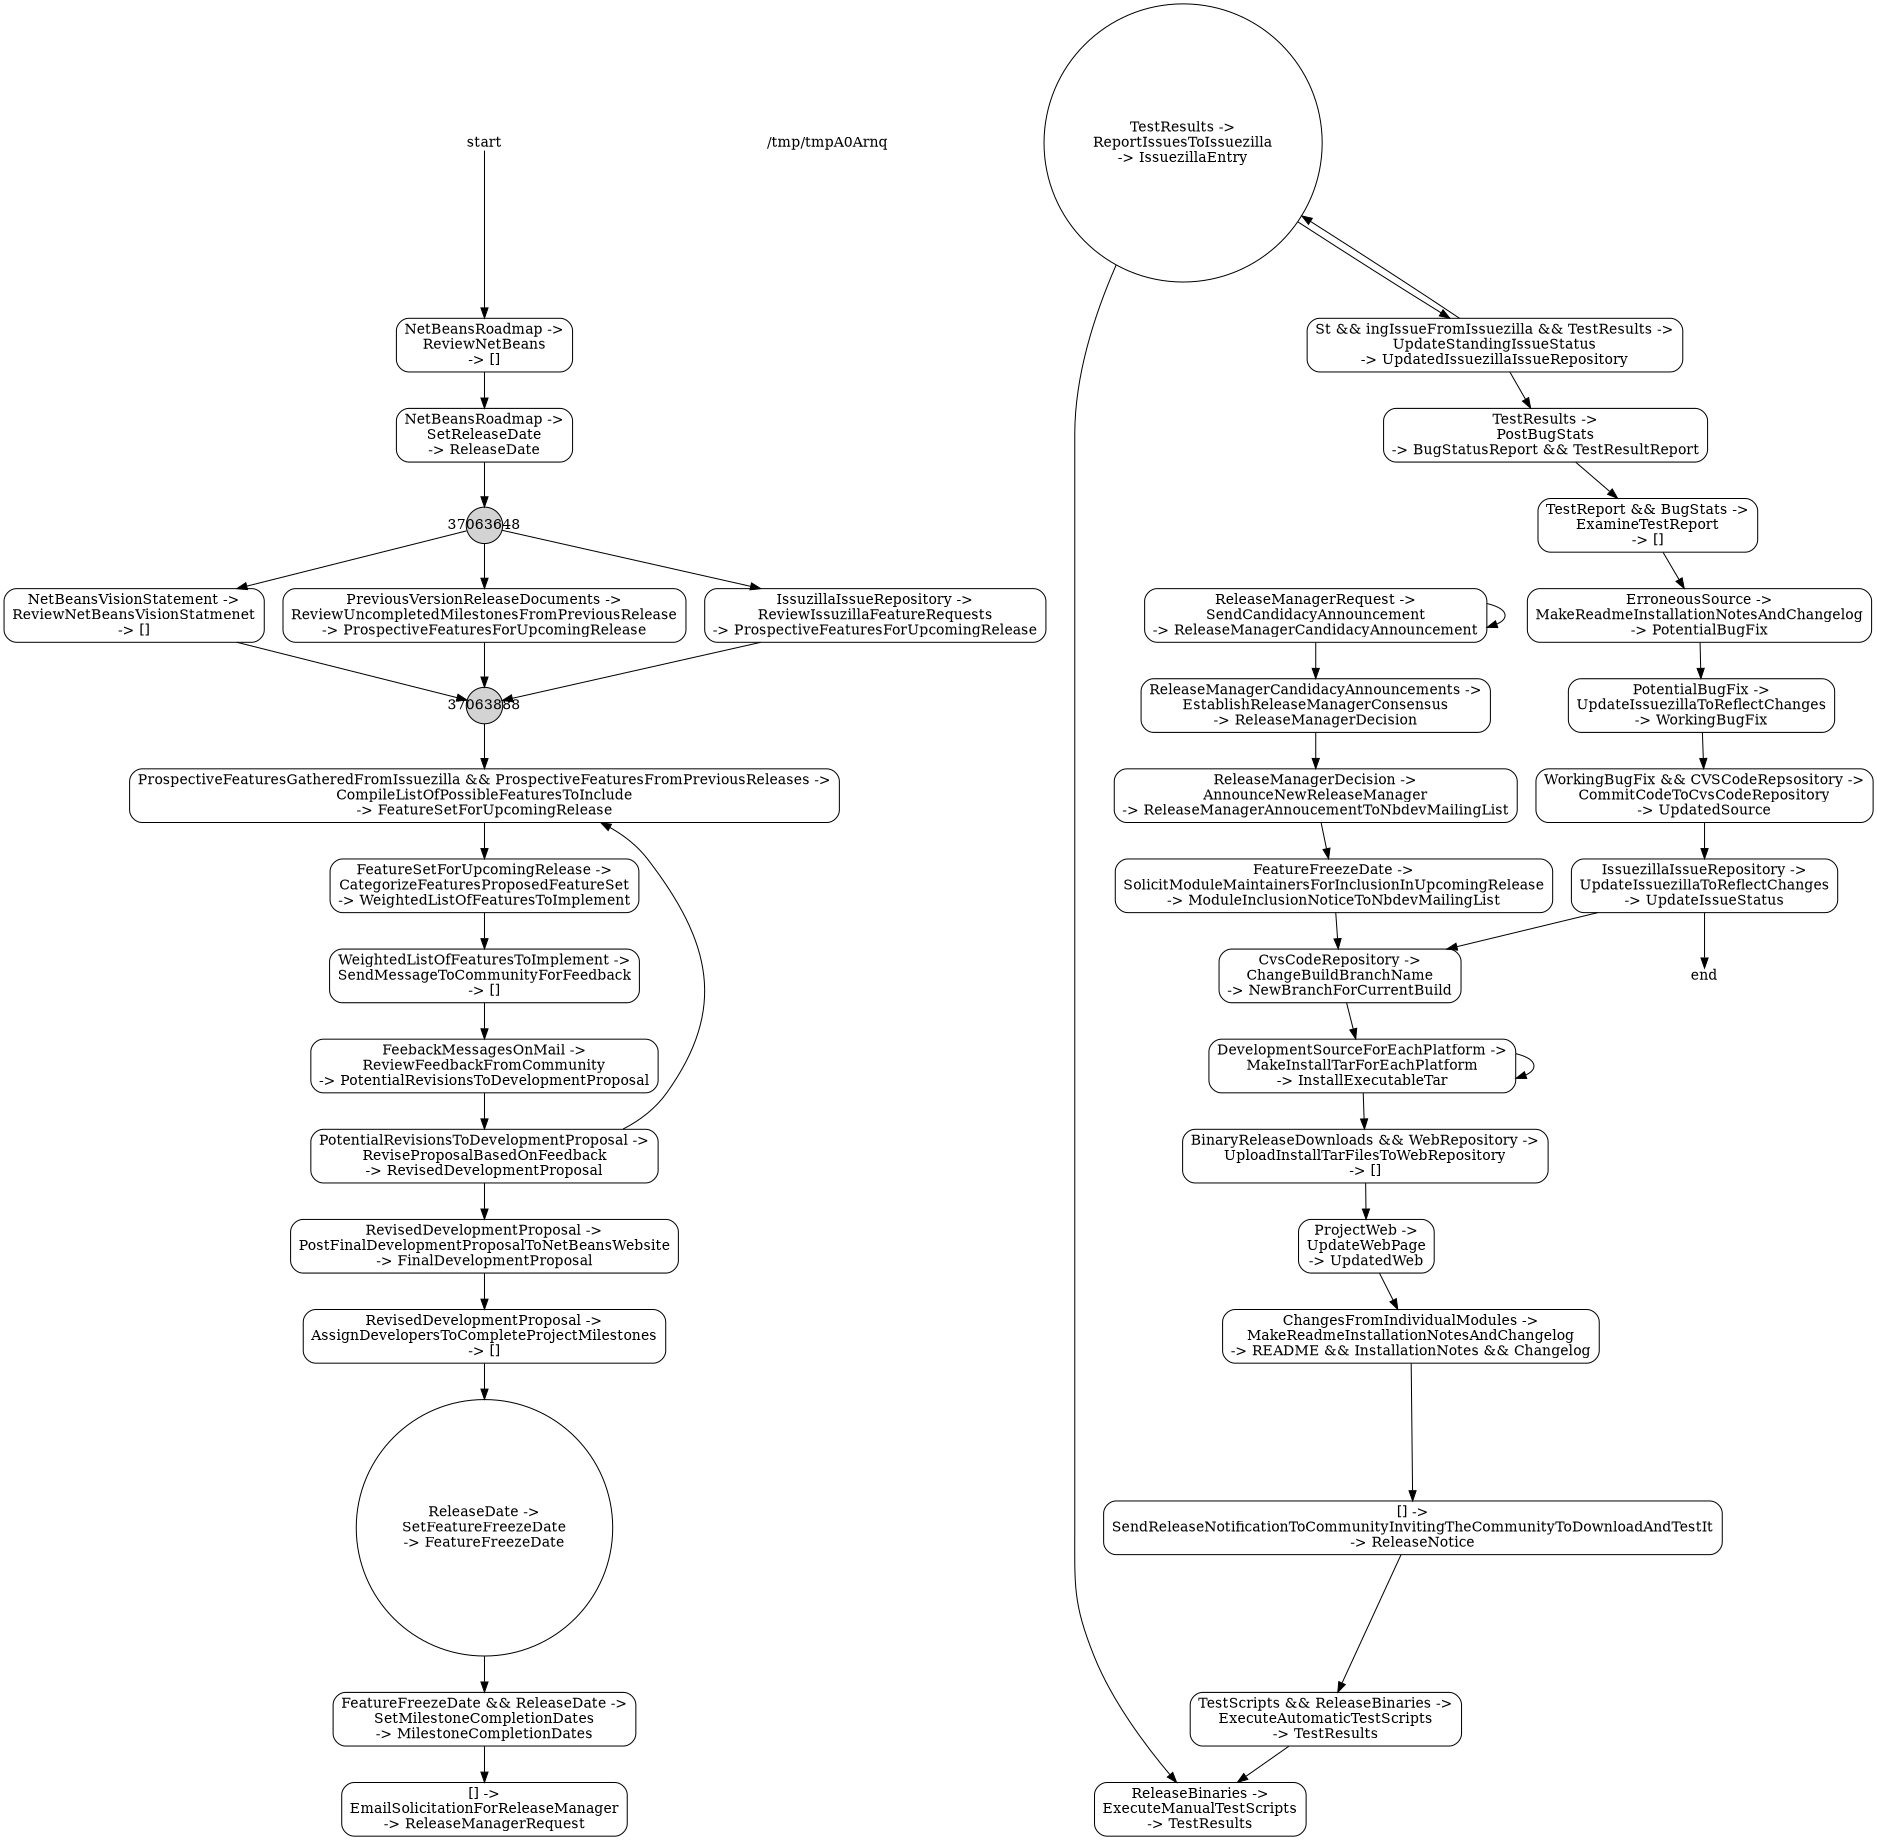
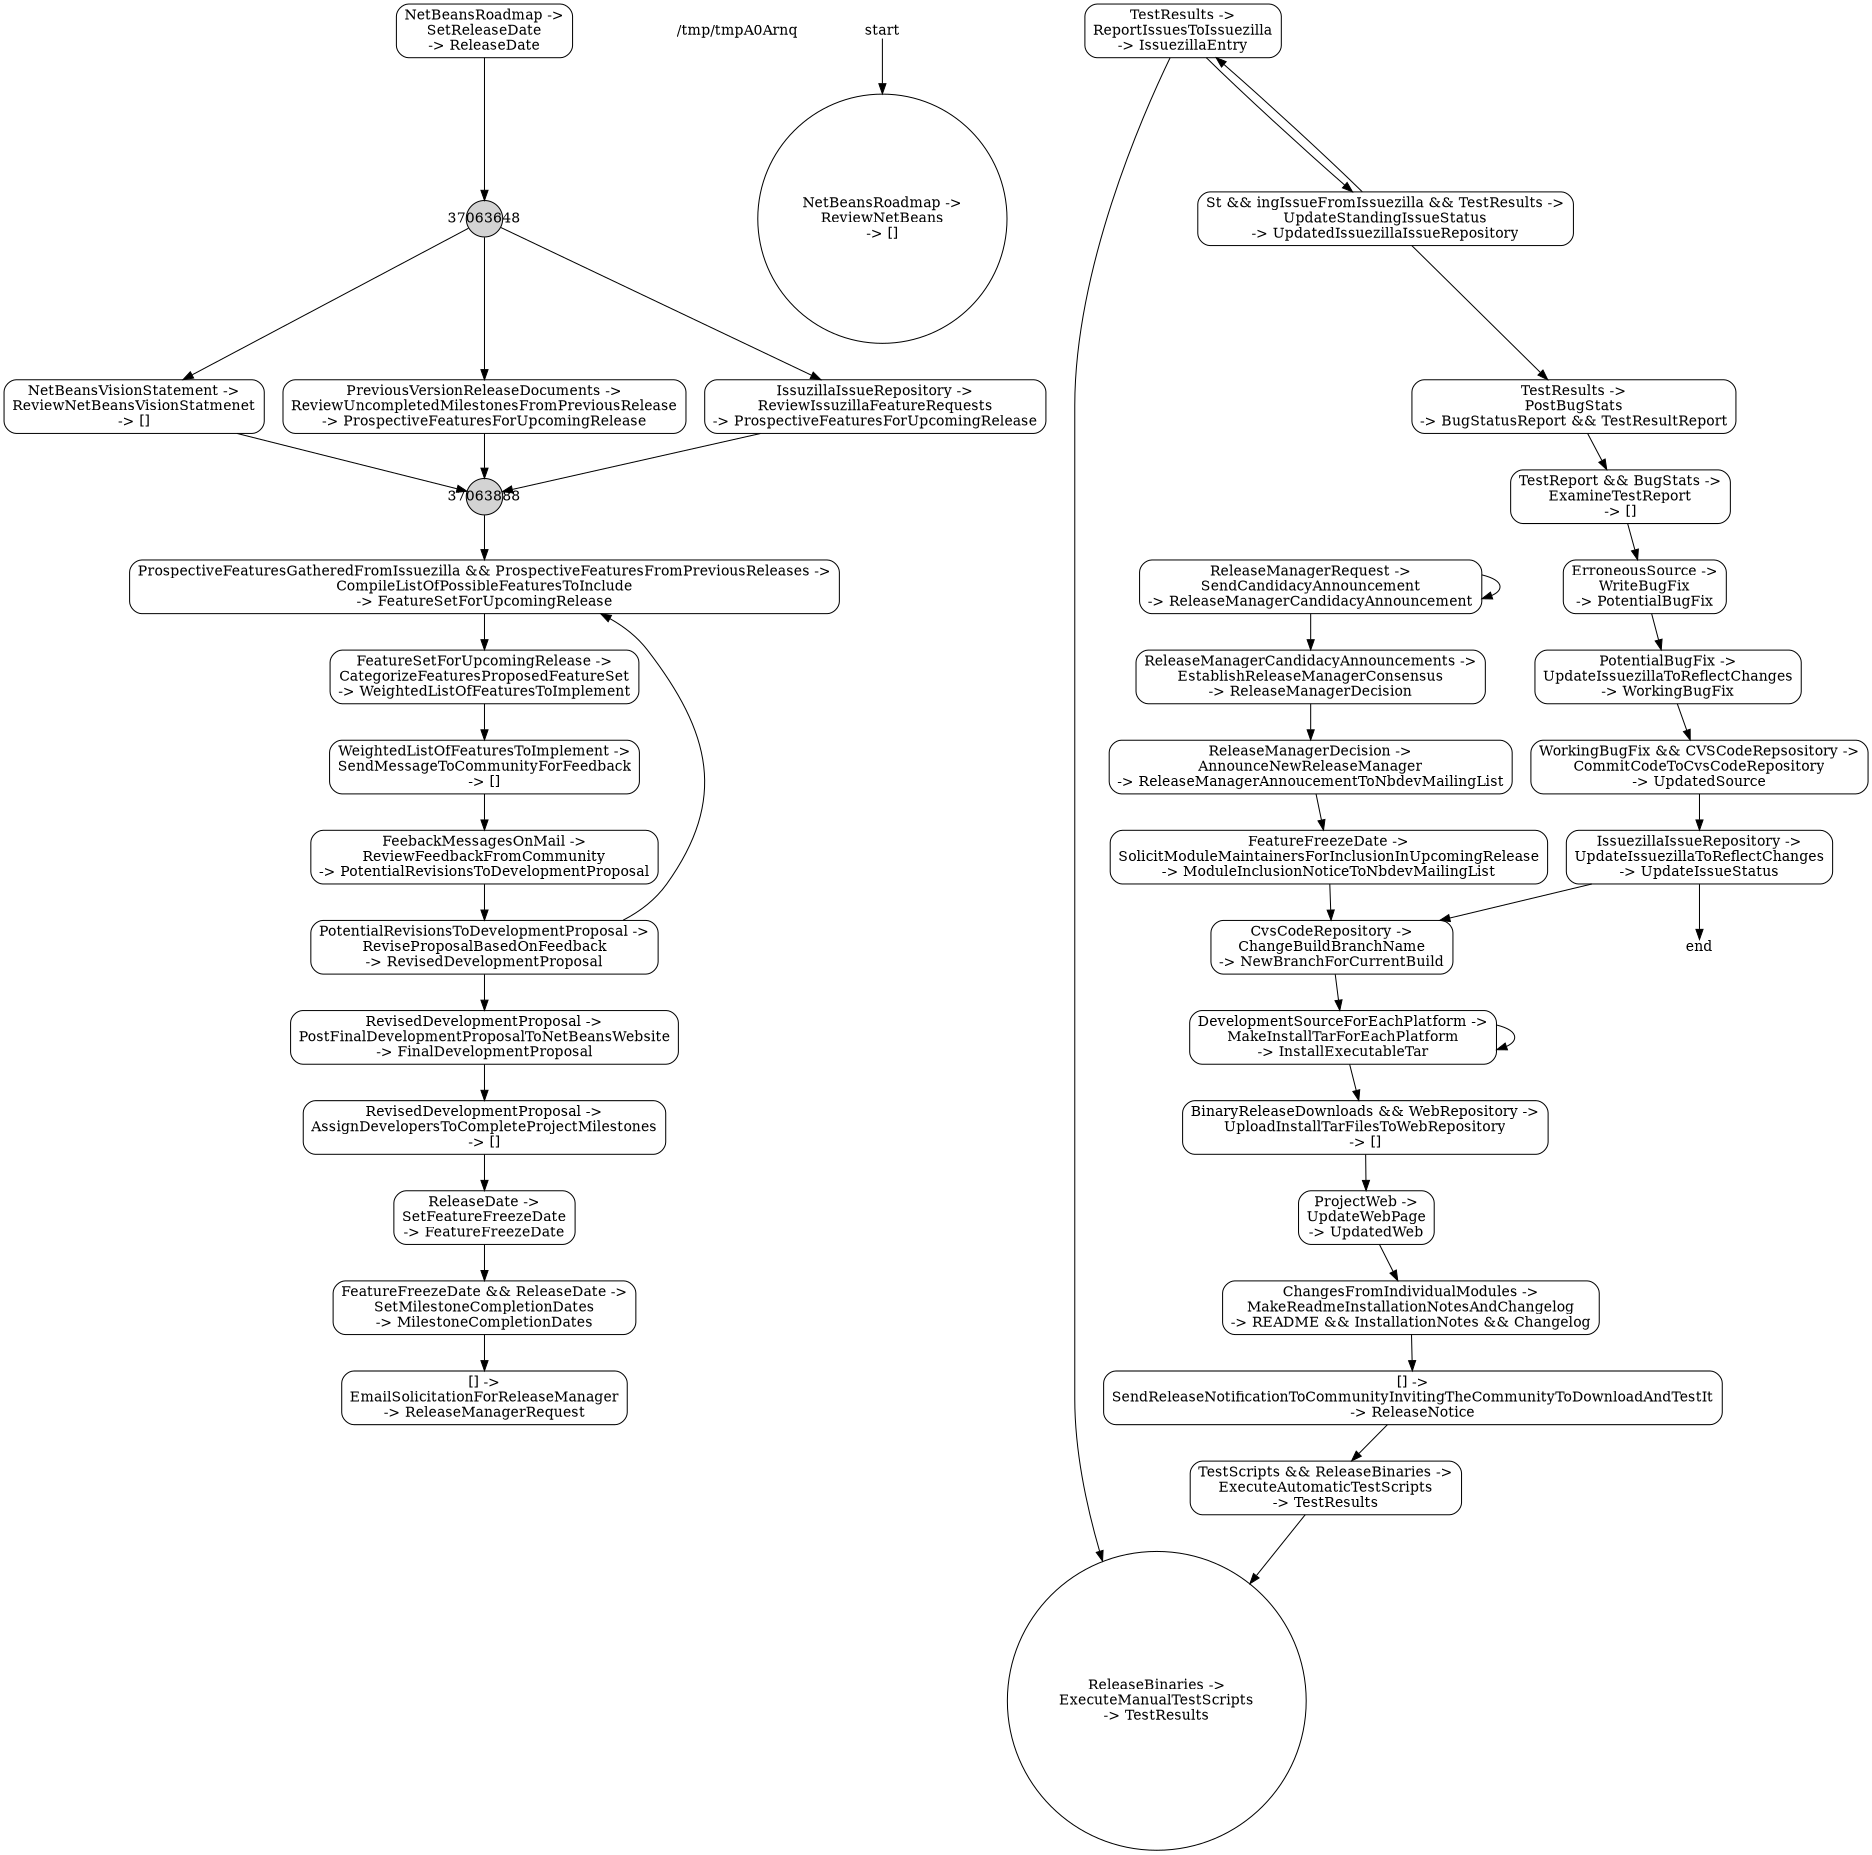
(1183, 143) -> (1183, 31)
(484, 345) -> (882, 219)
(484, 385) -> none
(1699, 615) -> (1645, 587)
(484, 1528) -> (484, 1218)
(1200, 1809) -> (1157, 1701)
